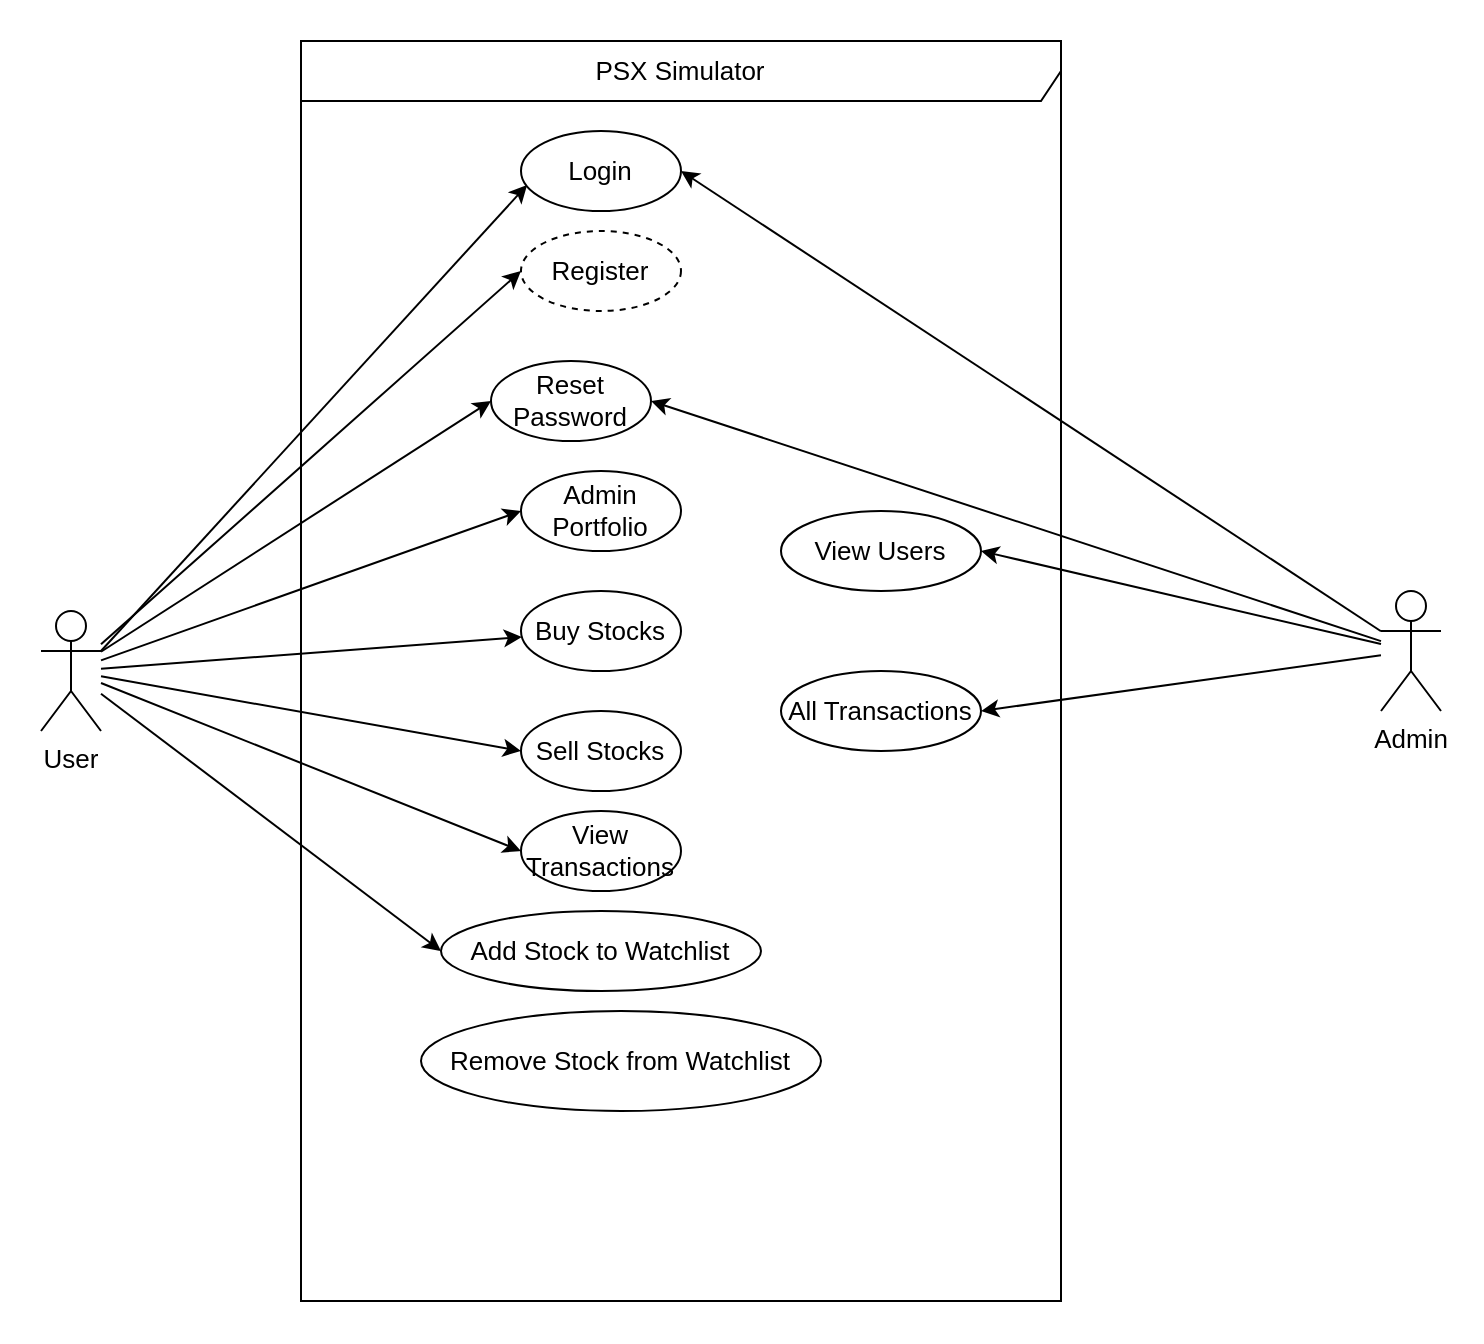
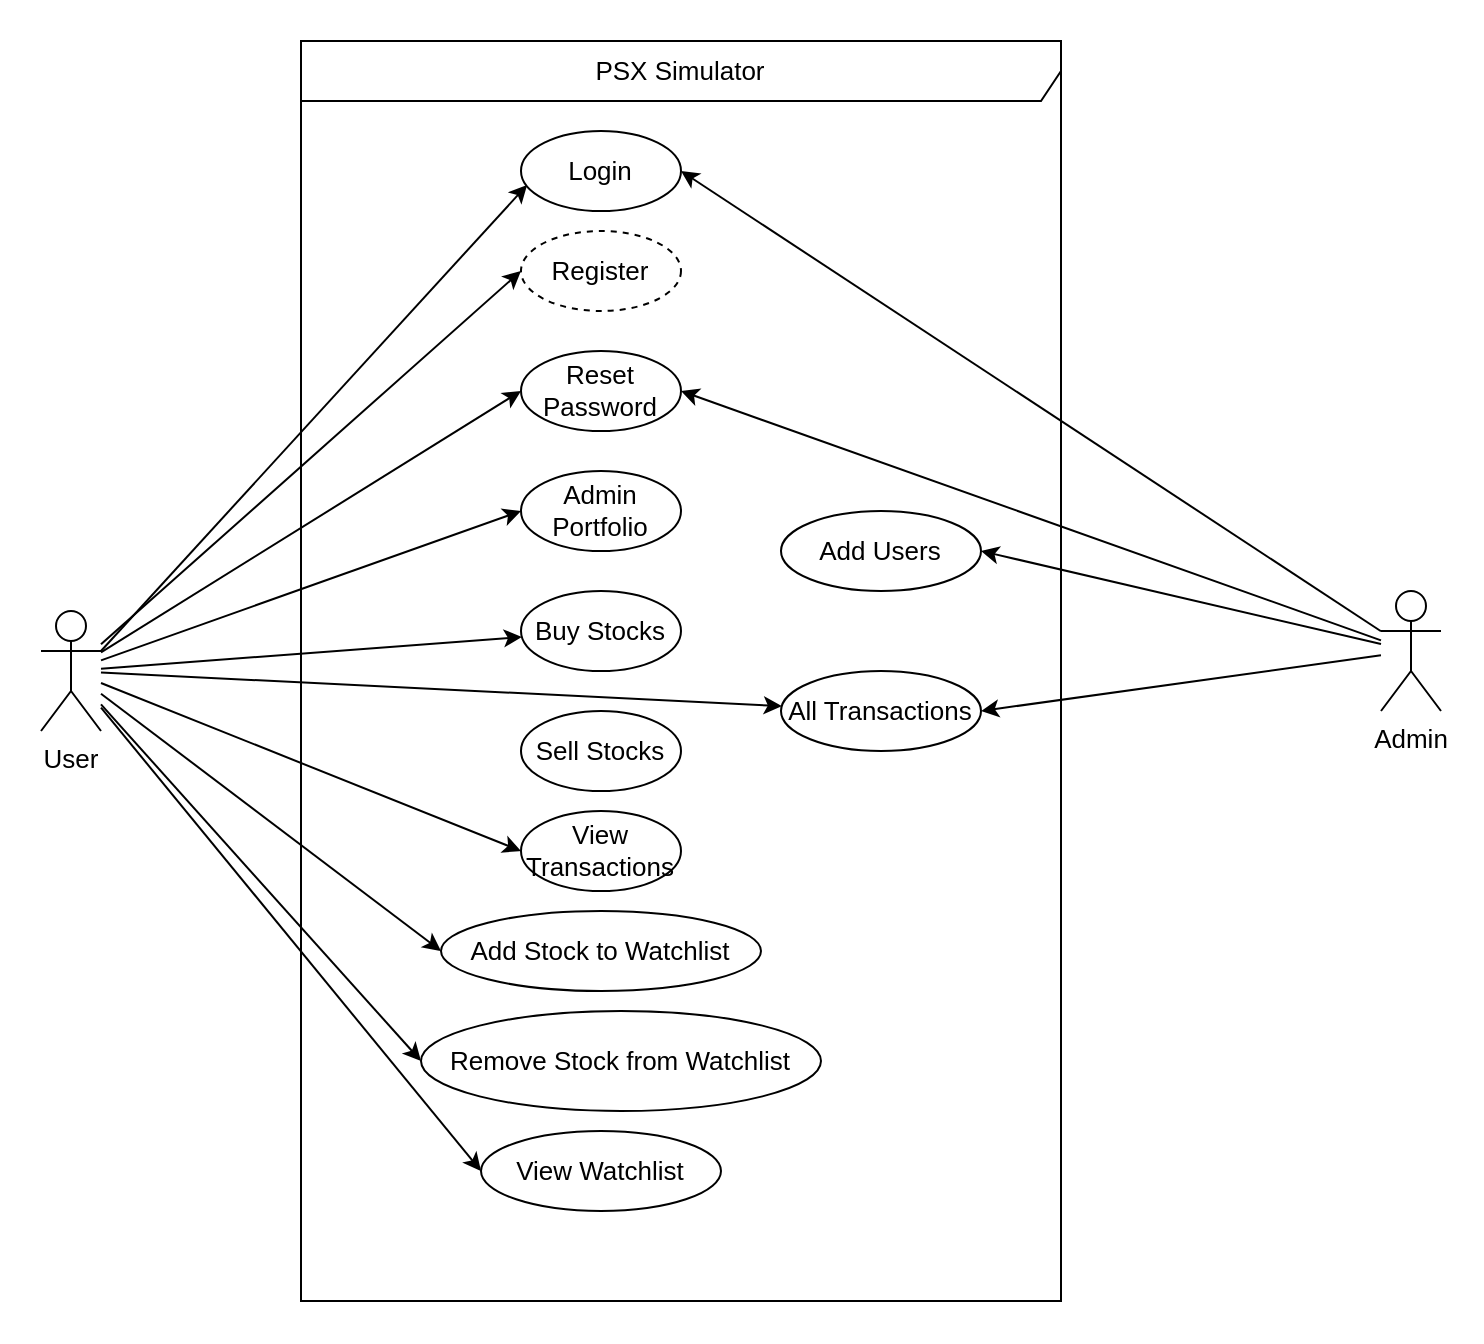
(571, 401) -> (601, 391)
(881, 551) -> (881, 551)
(304, 712) -> (435, 689)
none -> (204, 819)
none -> (199, 827)
none -> (601, 1171)
